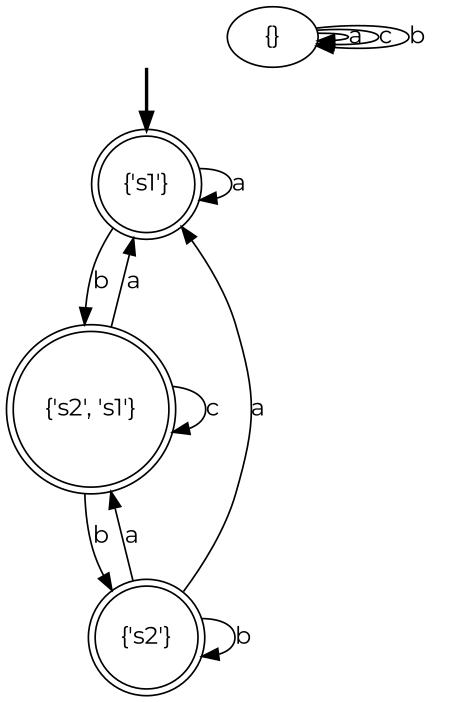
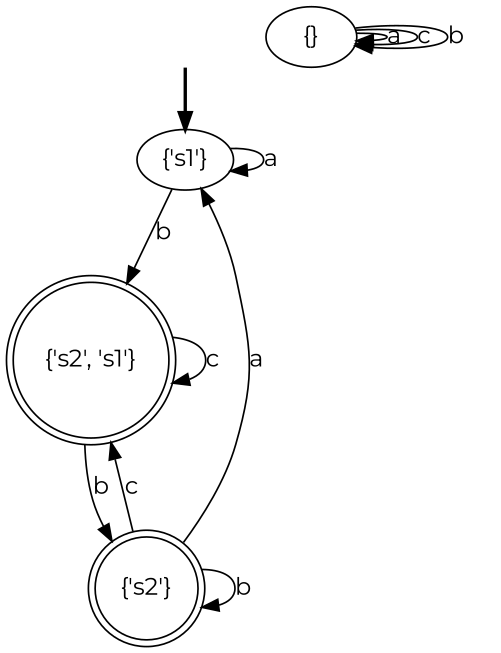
(147, 184) -> (185, 160)
(120, 291) -> none
(132, 537) -> (132, 487)
